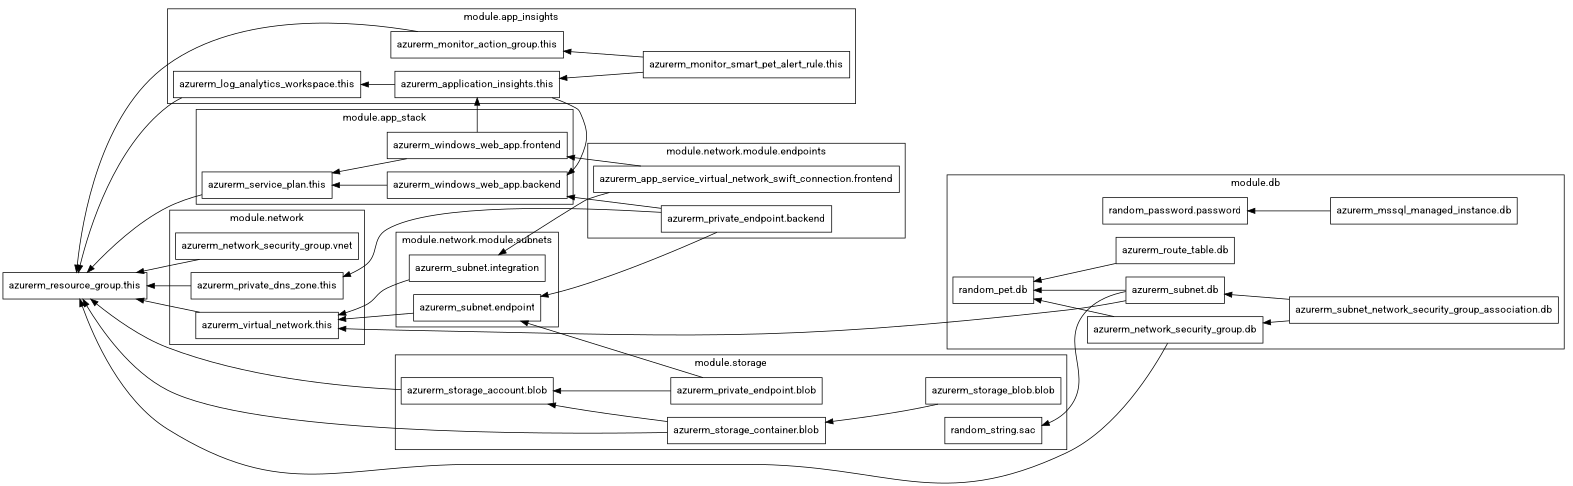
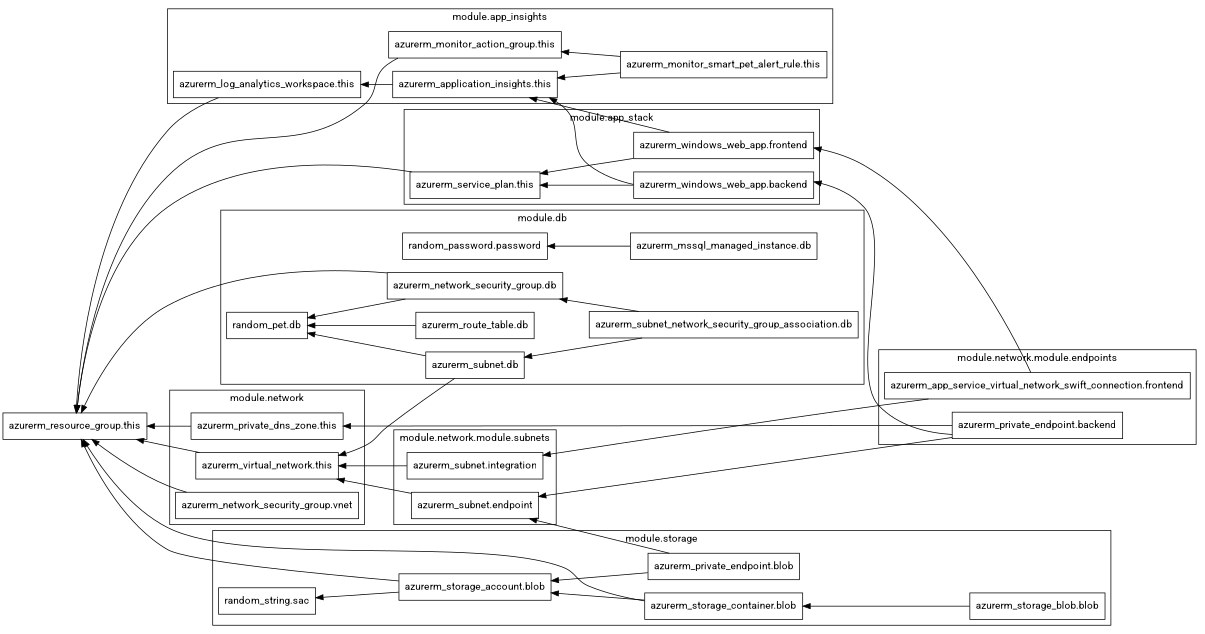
(585, 126) -> (581, 155)
(1076, 354) -> (361, 595)
